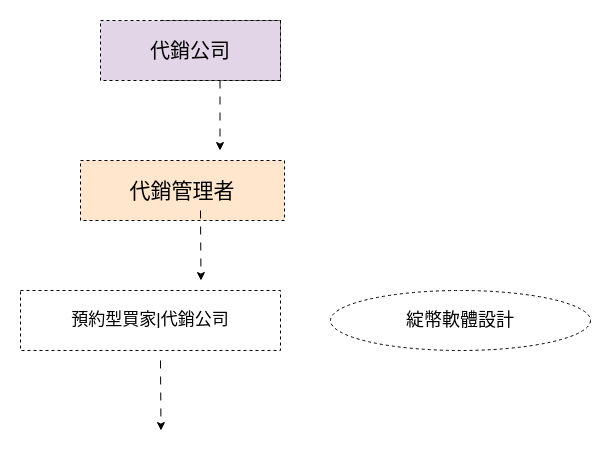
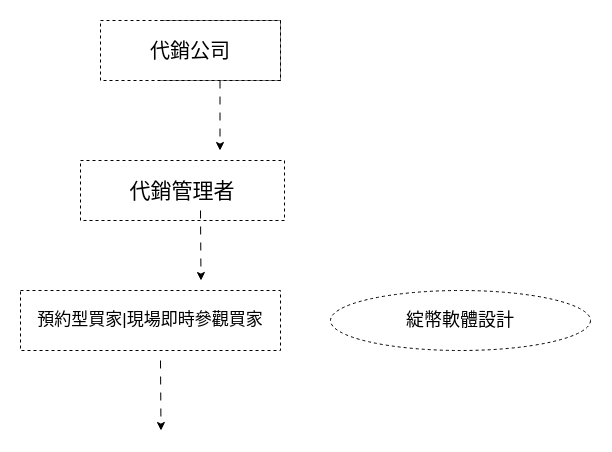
(191, 51) -> (191, 51)
(183, 191) -> (183, 191)
(151, 321) -> (151, 321)
